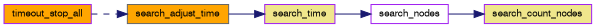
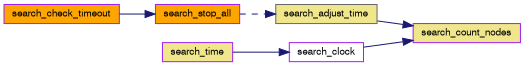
(48, 14) -> (198, 14)
none -> (62, 14)
(178, 14) -> (326, 14)
(242, 14) -> (390, 23)
(410, 14) -> (326, 52)
